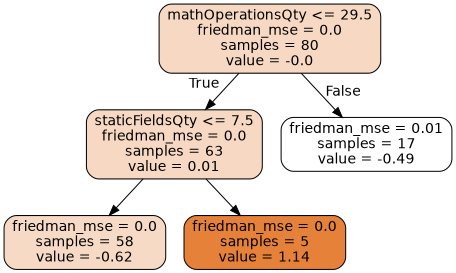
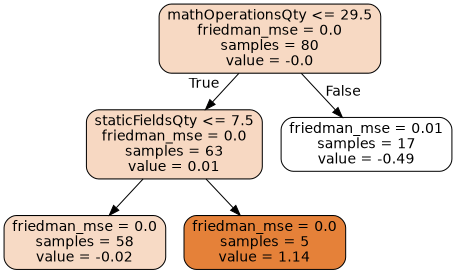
(85, 242) -> (85, 242)
